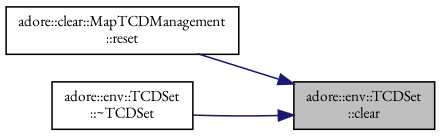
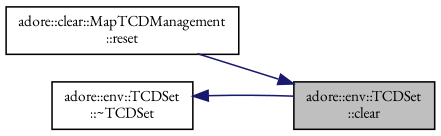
(235, 116) -> (251, 95)
